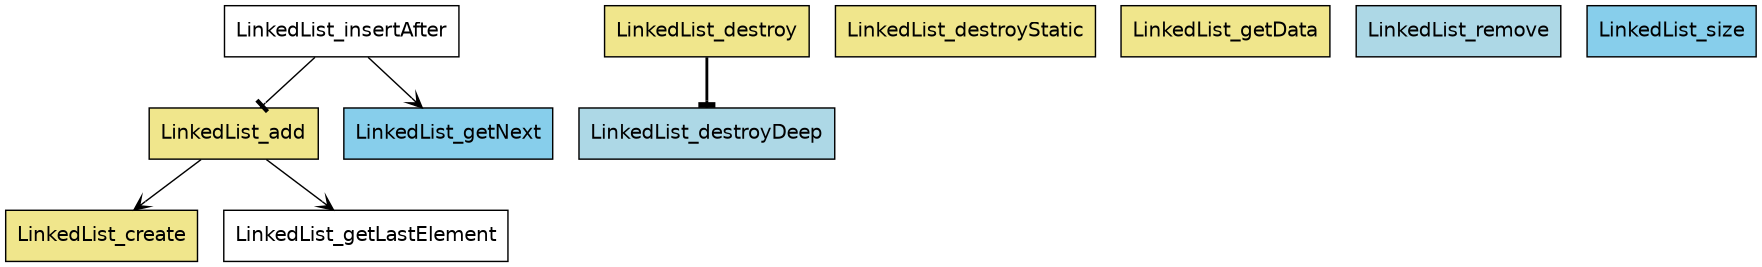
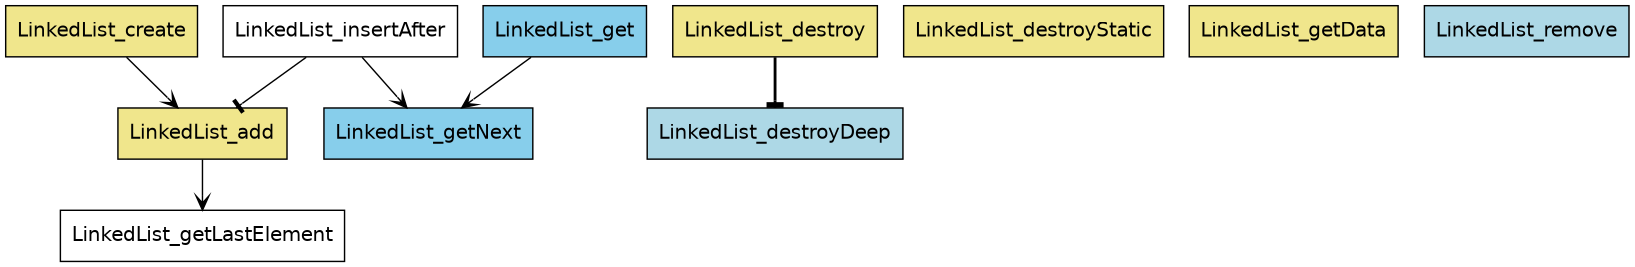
none -> (565, 31)
(1672, 31) -> none
(173, 181) -> (147, 77)
